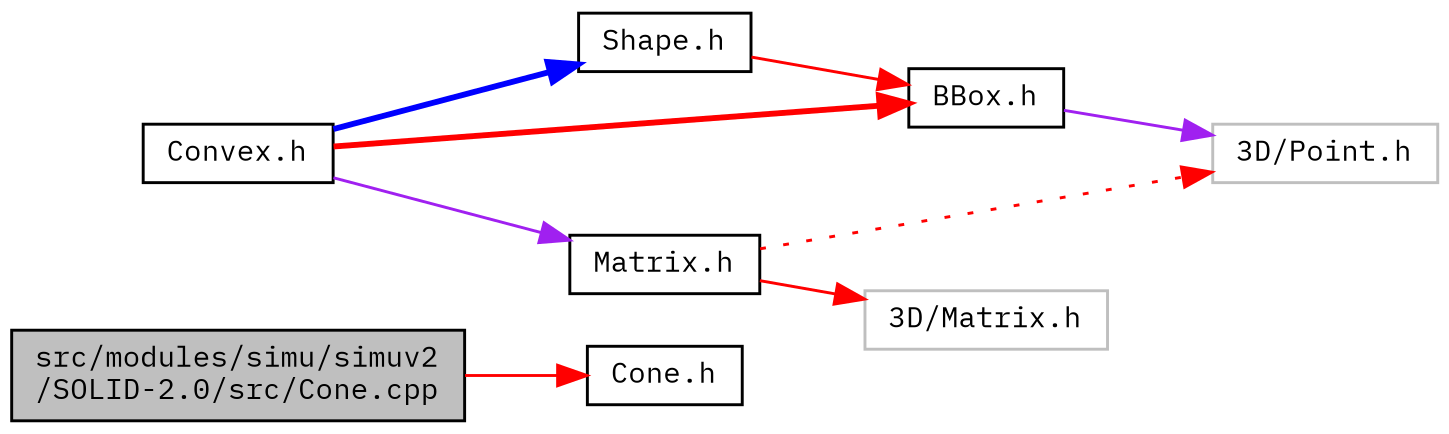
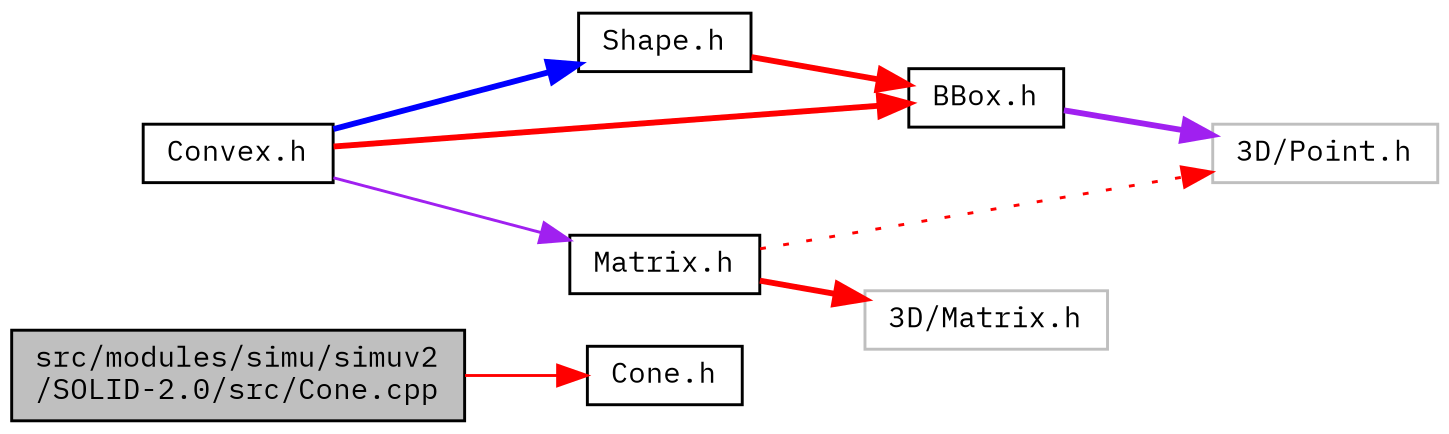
(815, 68) -> (815, 68)
(1124, 120) -> (1124, 120)
(798, 287) -> (798, 287)
